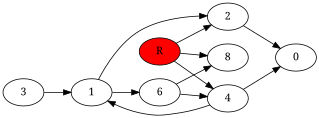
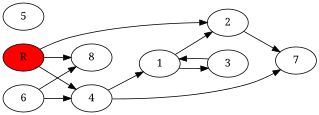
none -> (23, 17)
(296, 58) -> (296, 61)
(122, 92) -> (190, 69)
